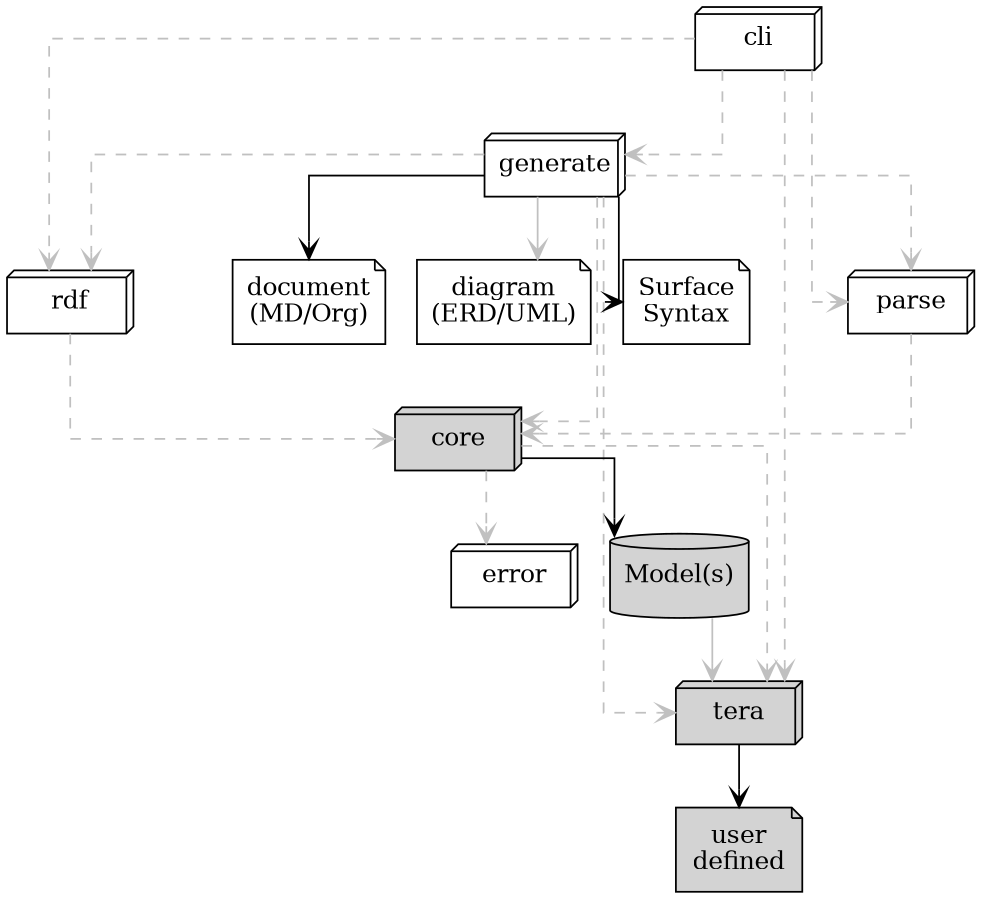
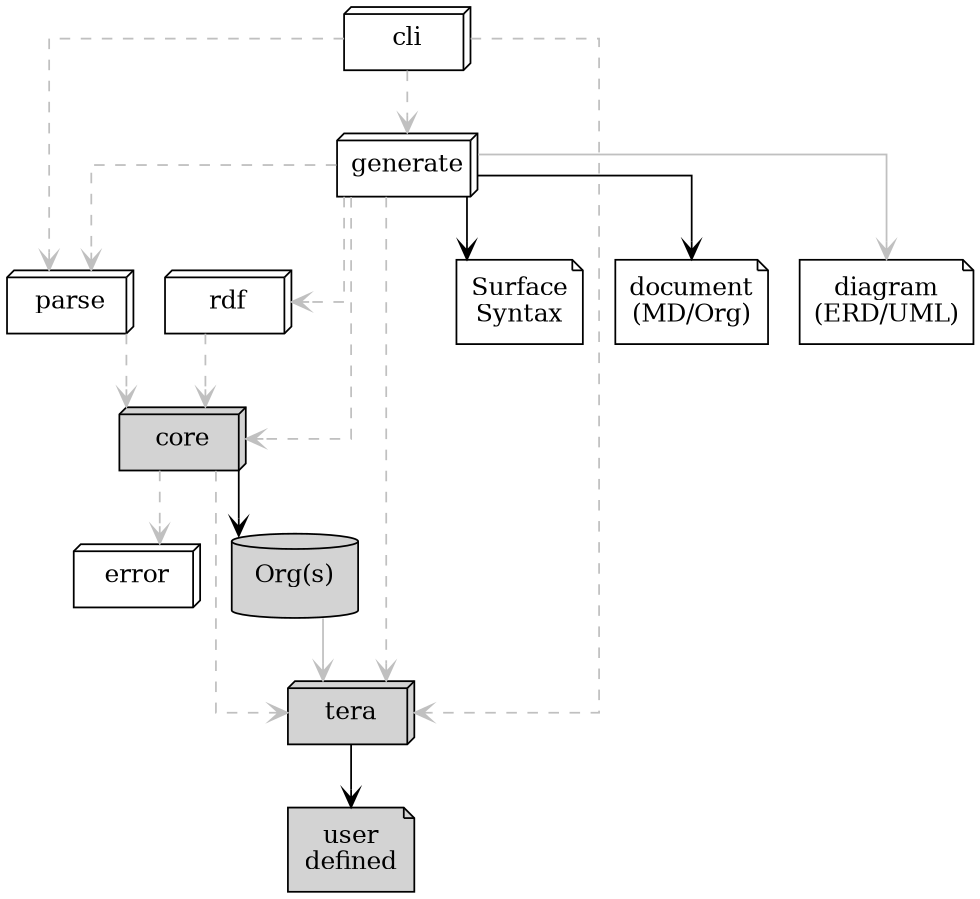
(265, 39) -> none
(679, 576) -> (295, 576)
